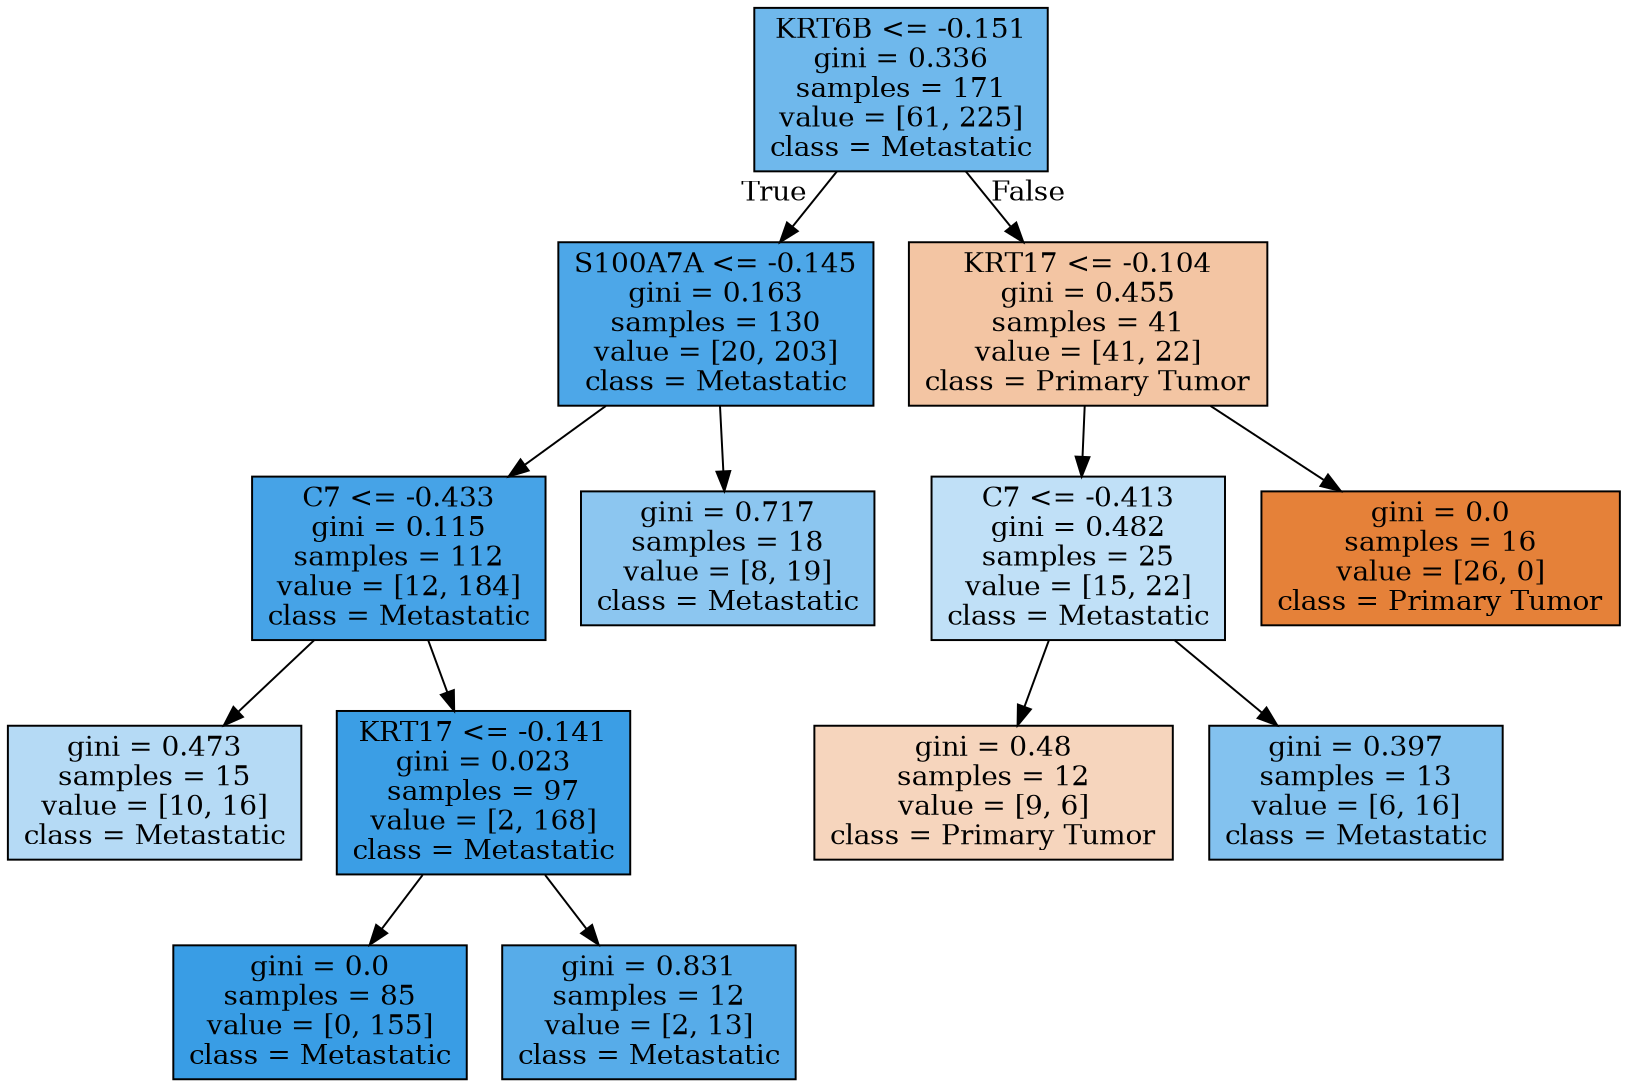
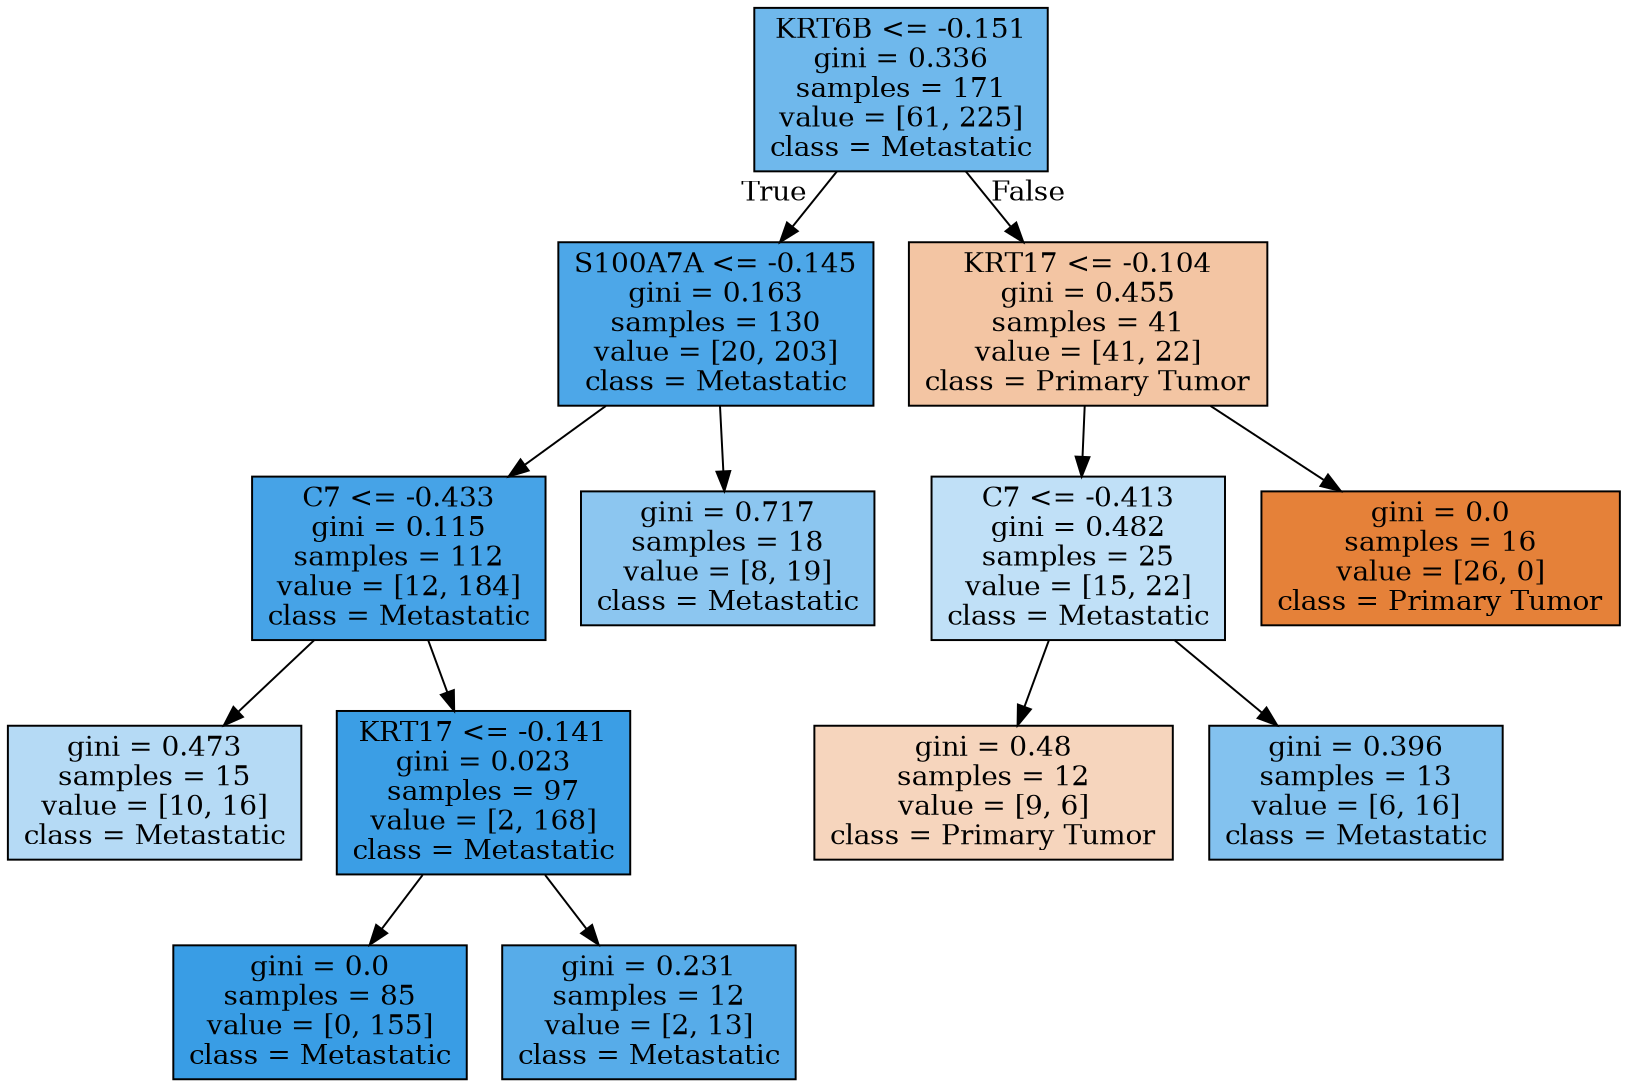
(1356, 793) -> (1356, 793)
(649, 1012) -> (649, 1012)
